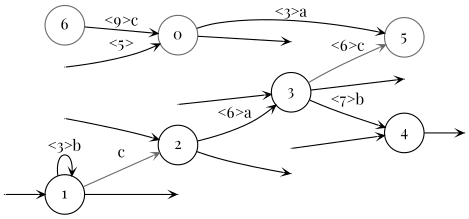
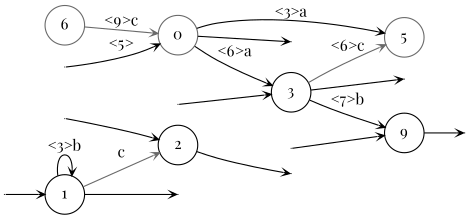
(118, 30) -> (118, 30)
(236, 129) -> (229, 67)
(404, 133) -> (404, 133)
